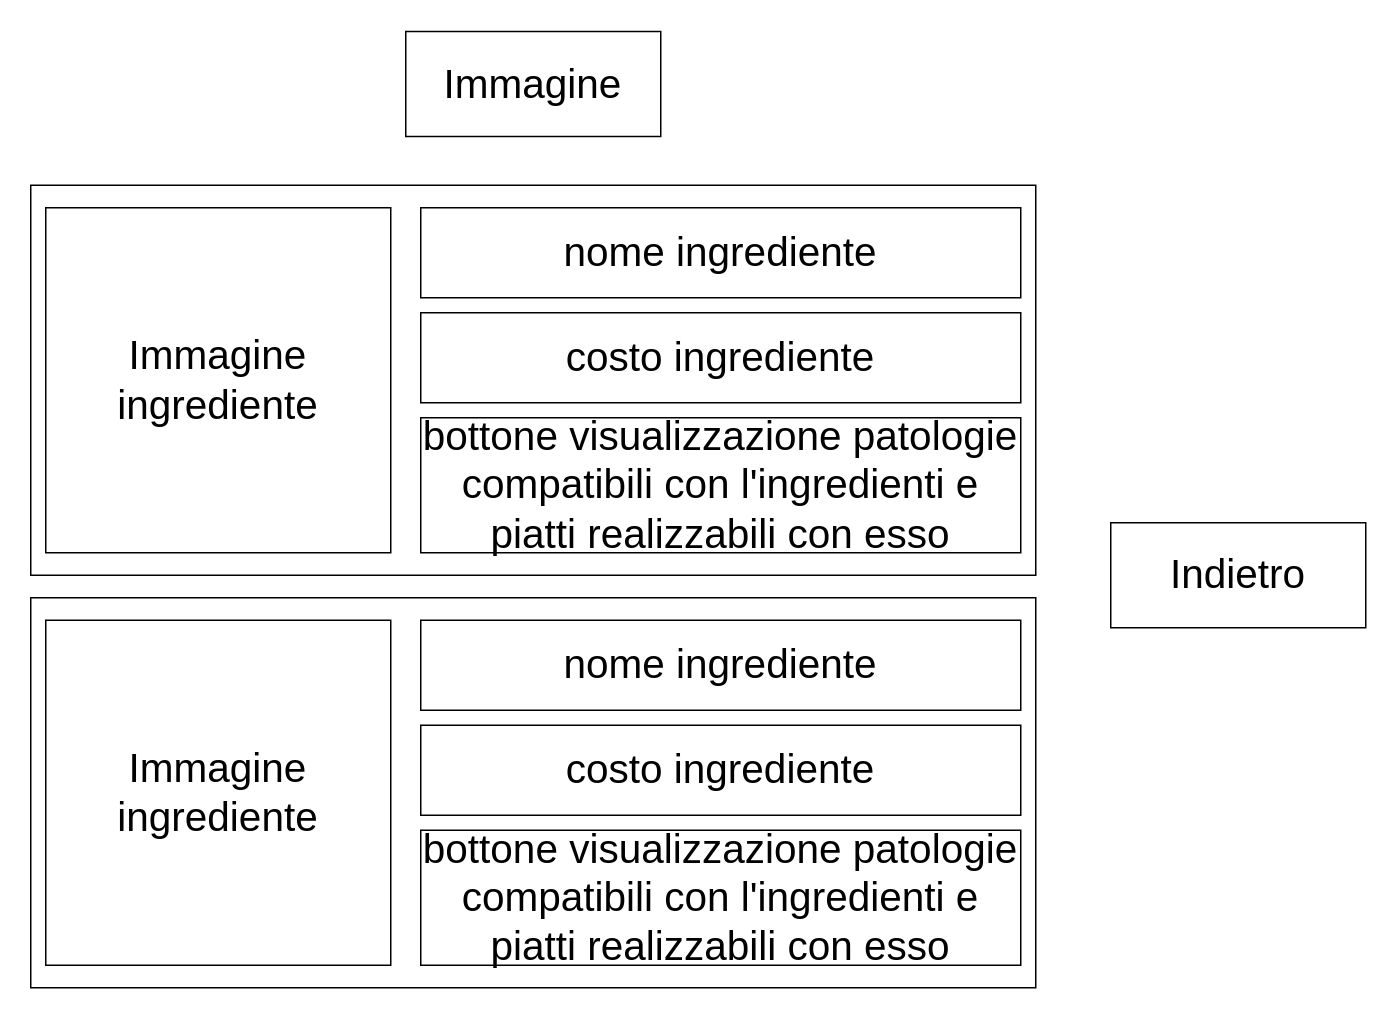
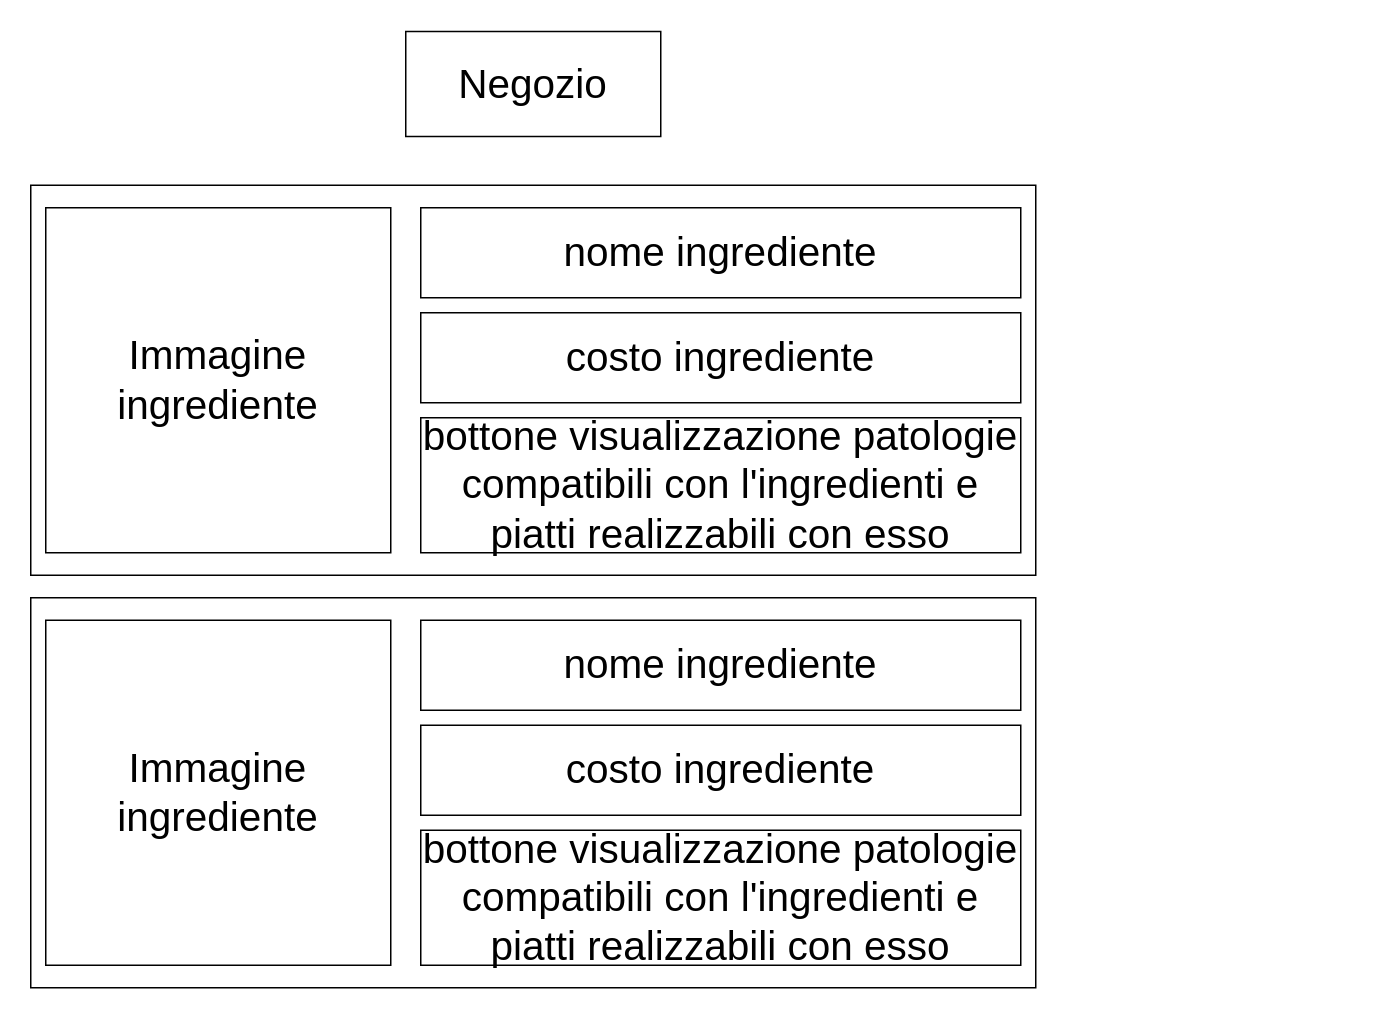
(533, 85) -> (533, 85)
(1238, 575) -> none
